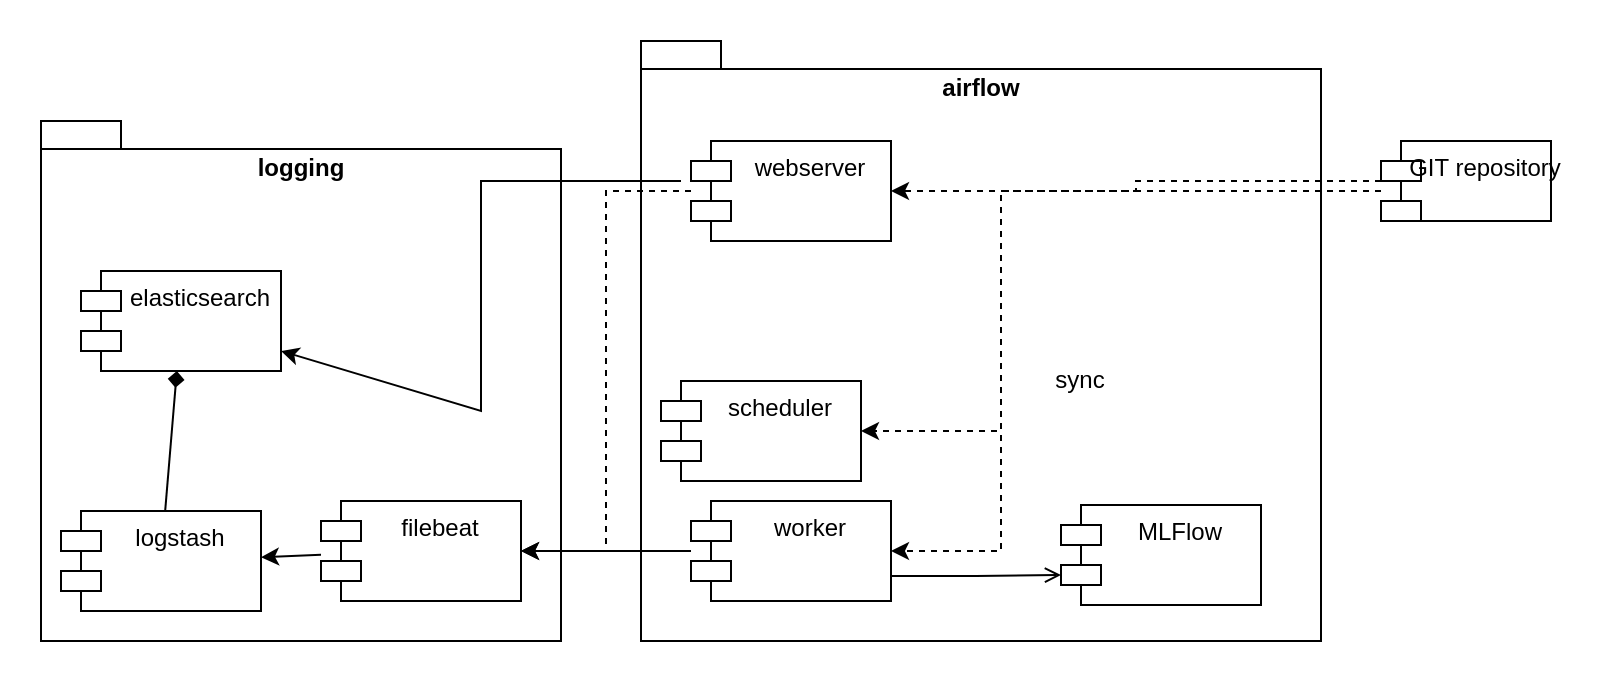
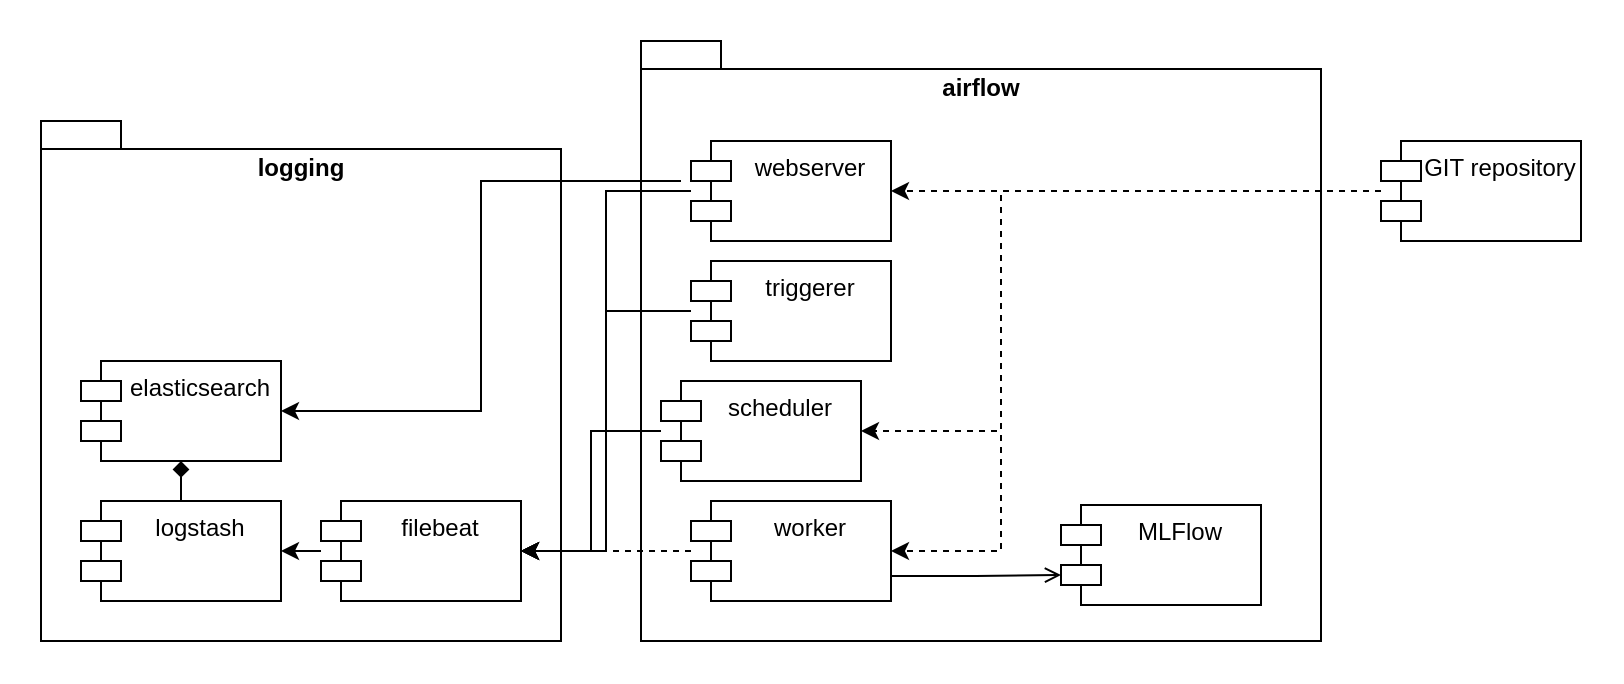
(1466, 181) -> (1481, 191)
(606, 209) -> (606, 209)
none -> (651, 311)
none -> (791, 311)
(181, 321) -> (181, 411)
(1081, 381) -> none
none -> (591, 454)
(648, 551) -> (648, 551)
(161, 561) -> (181, 551)
